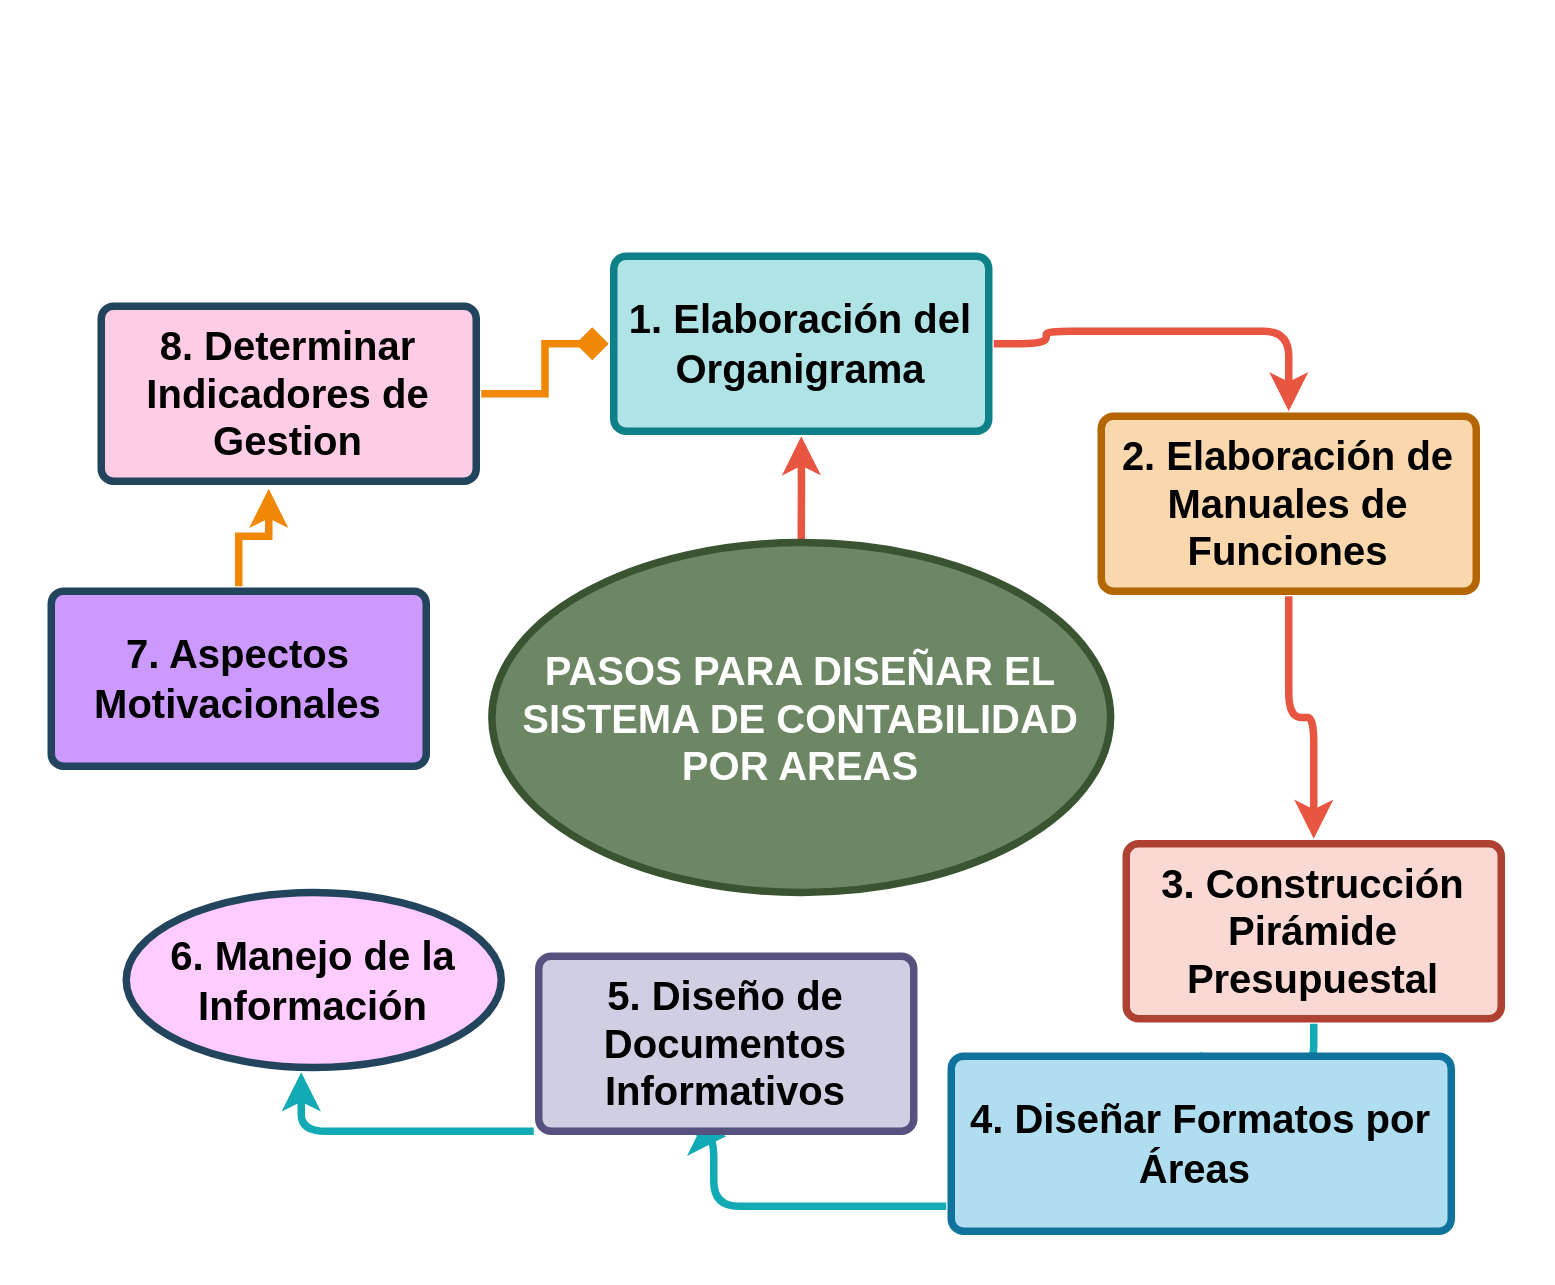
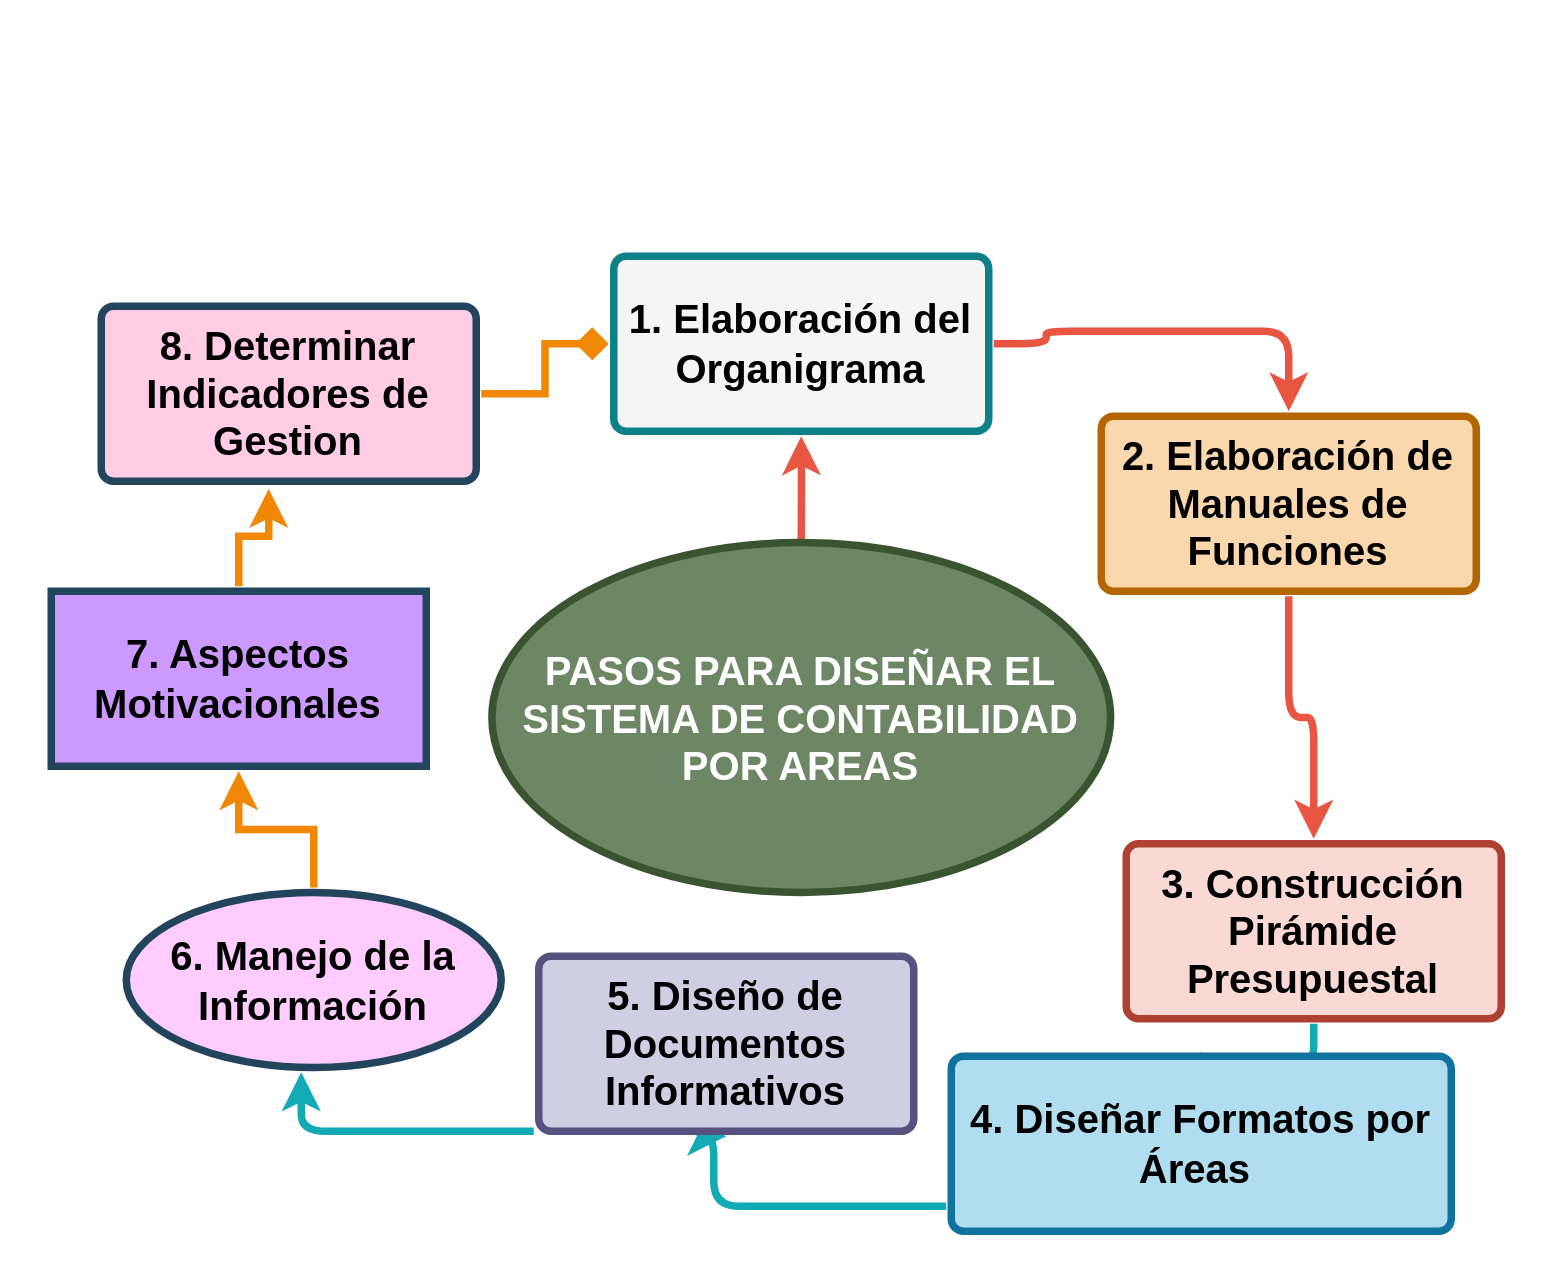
(801, 344) -> (801, 344)
(239, 679) -> (239, 679)
none -> (289, 830)
